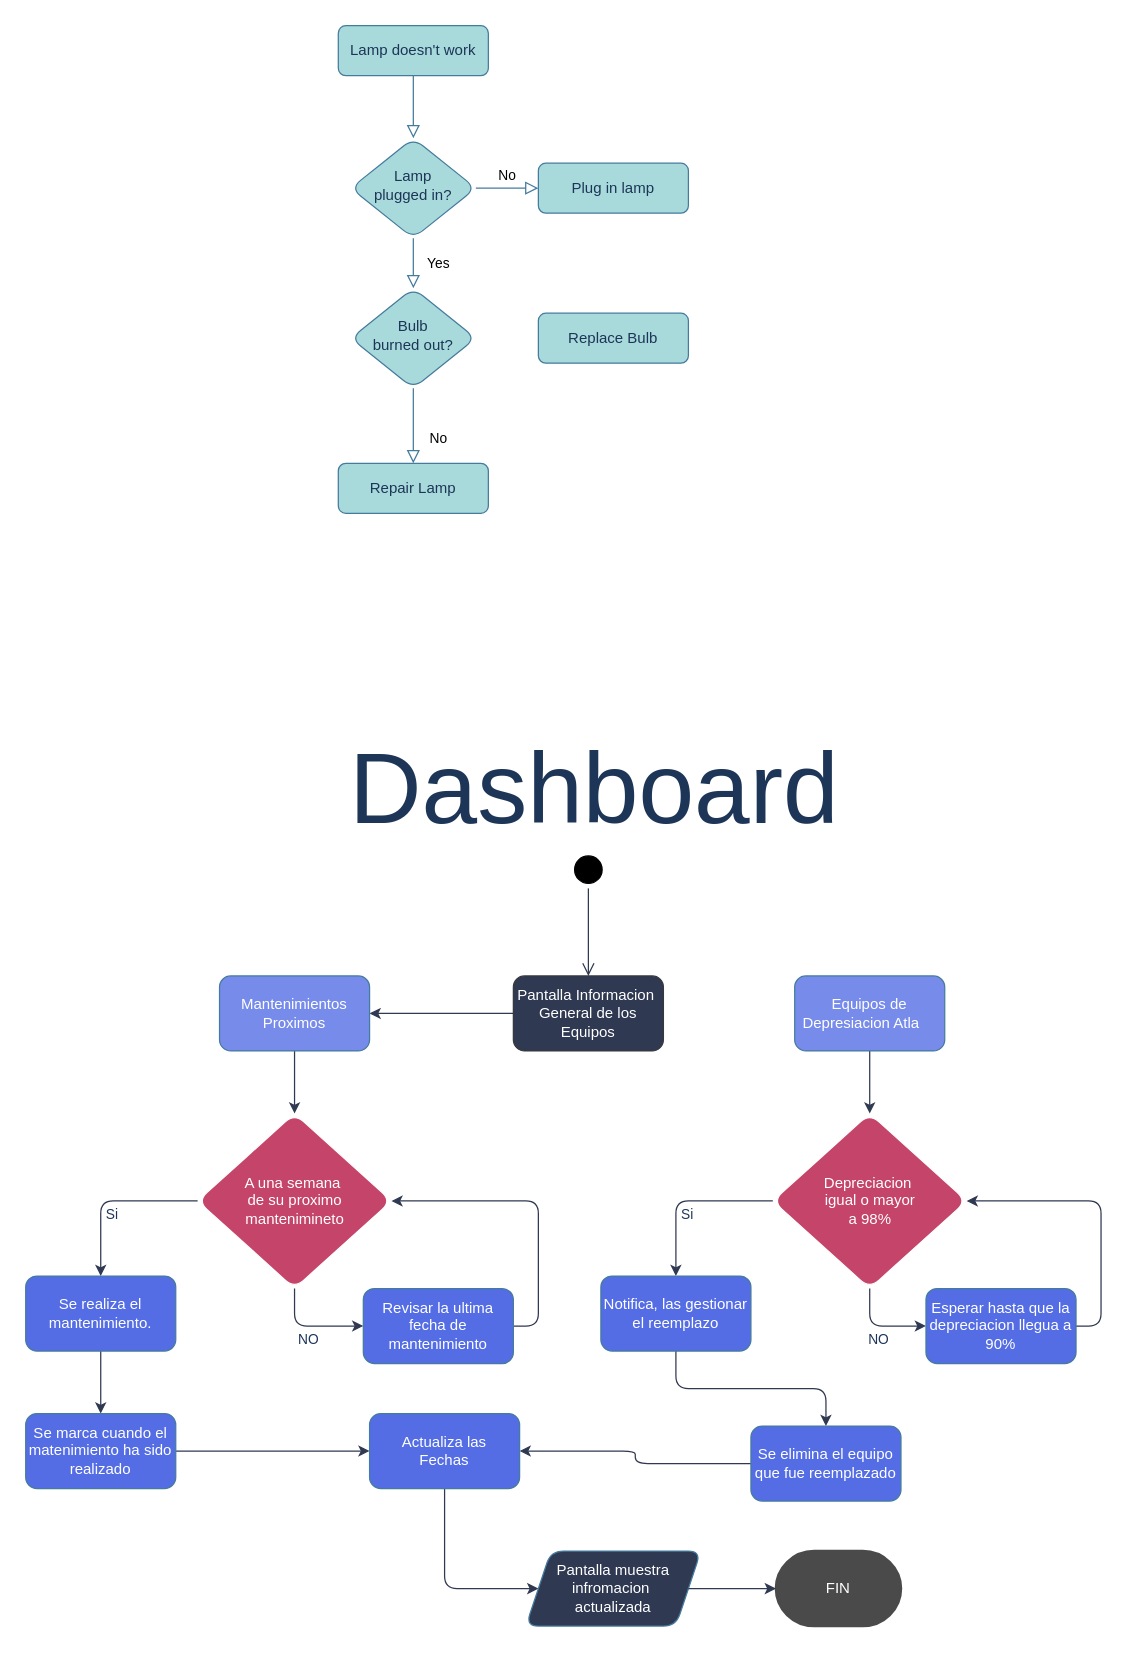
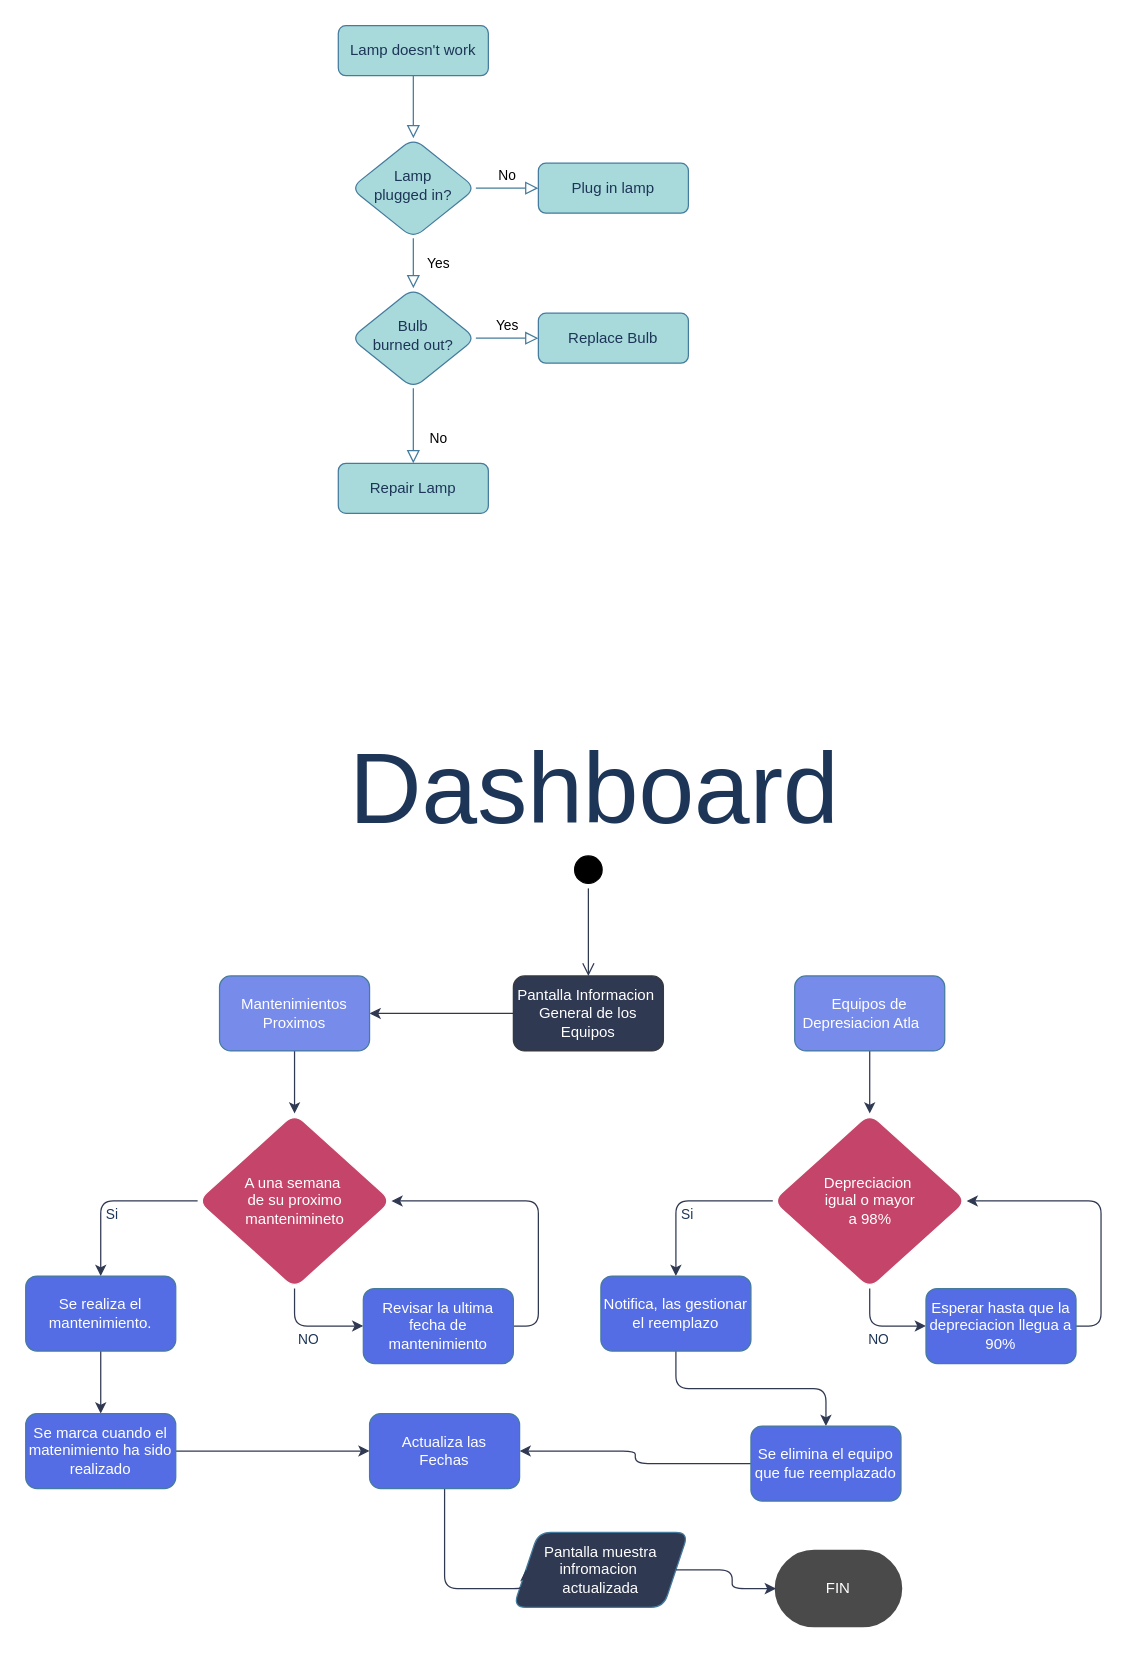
none -> (500, 338)
(613, 1588) -> (601, 1569)
